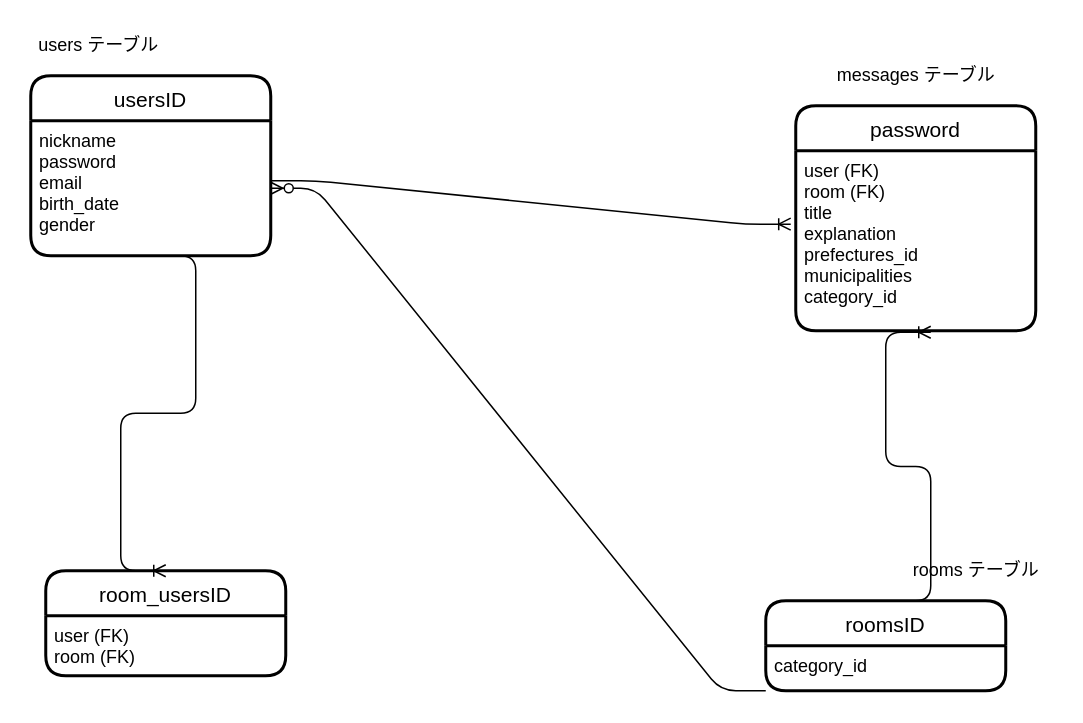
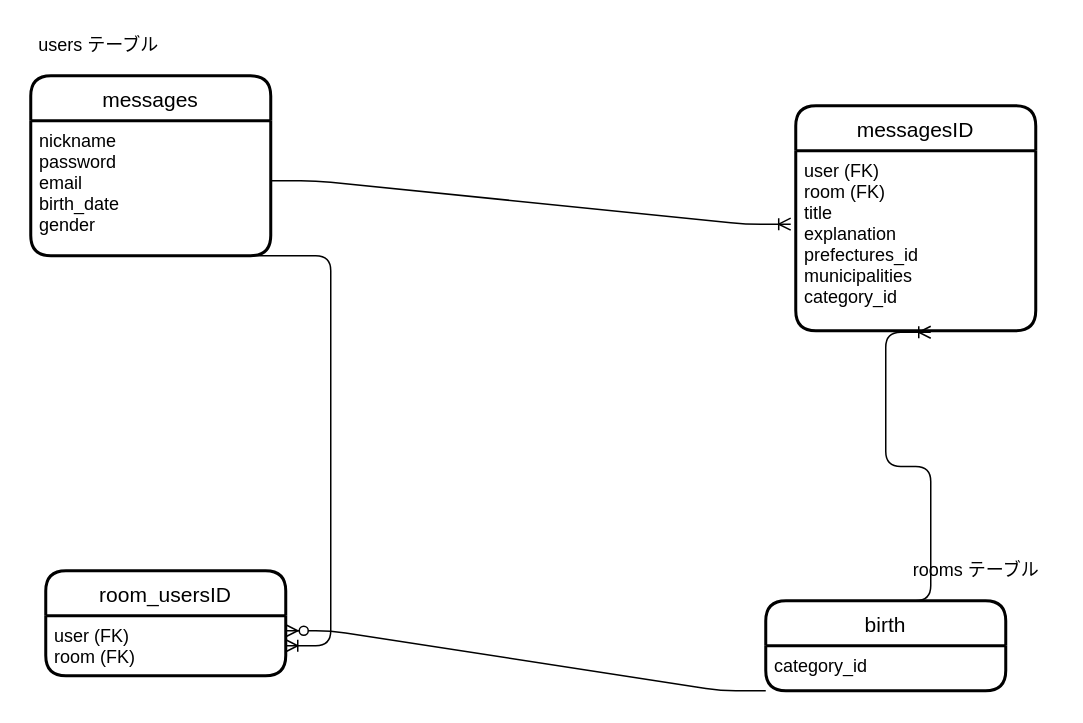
(916, 76) -> none
(150, 100) -> (150, 100)
(915, 130) -> (915, 130)
(158, 413) -> (331, 436)
(509, 427) -> (510, 658)
(885, 625) -> (885, 625)
